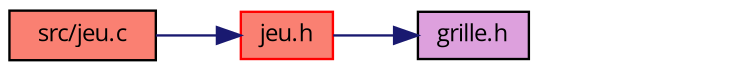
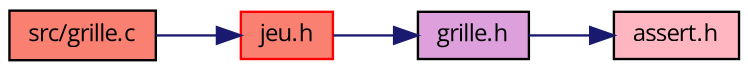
(83, 35) -> (83, 35)
none -> (676, 35)
